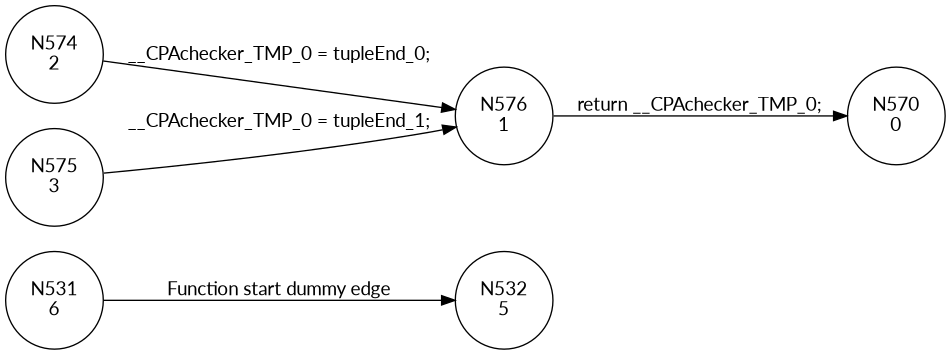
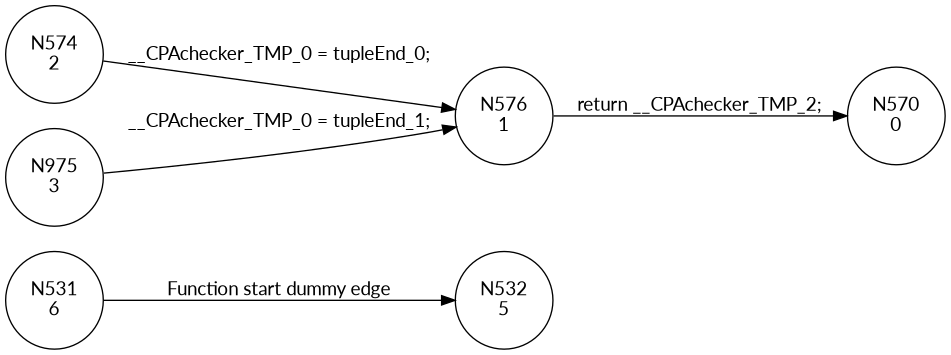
(700, 106) -> (700, 106)
(54, 177) -> (54, 177)
